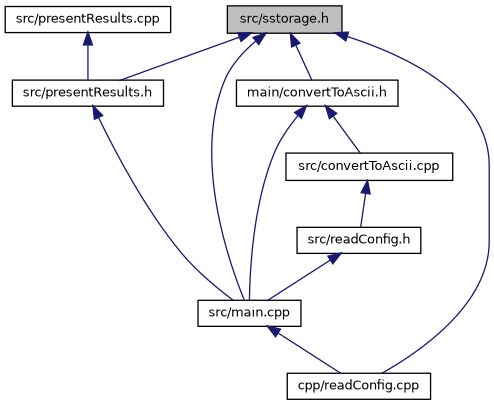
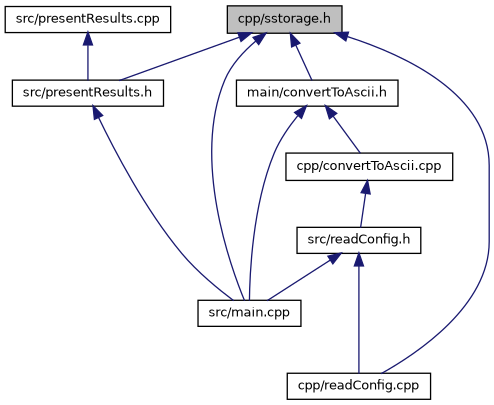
(285, 20) -> (285, 20)
(369, 167) -> (369, 167)
(310, 353) -> (359, 320)
